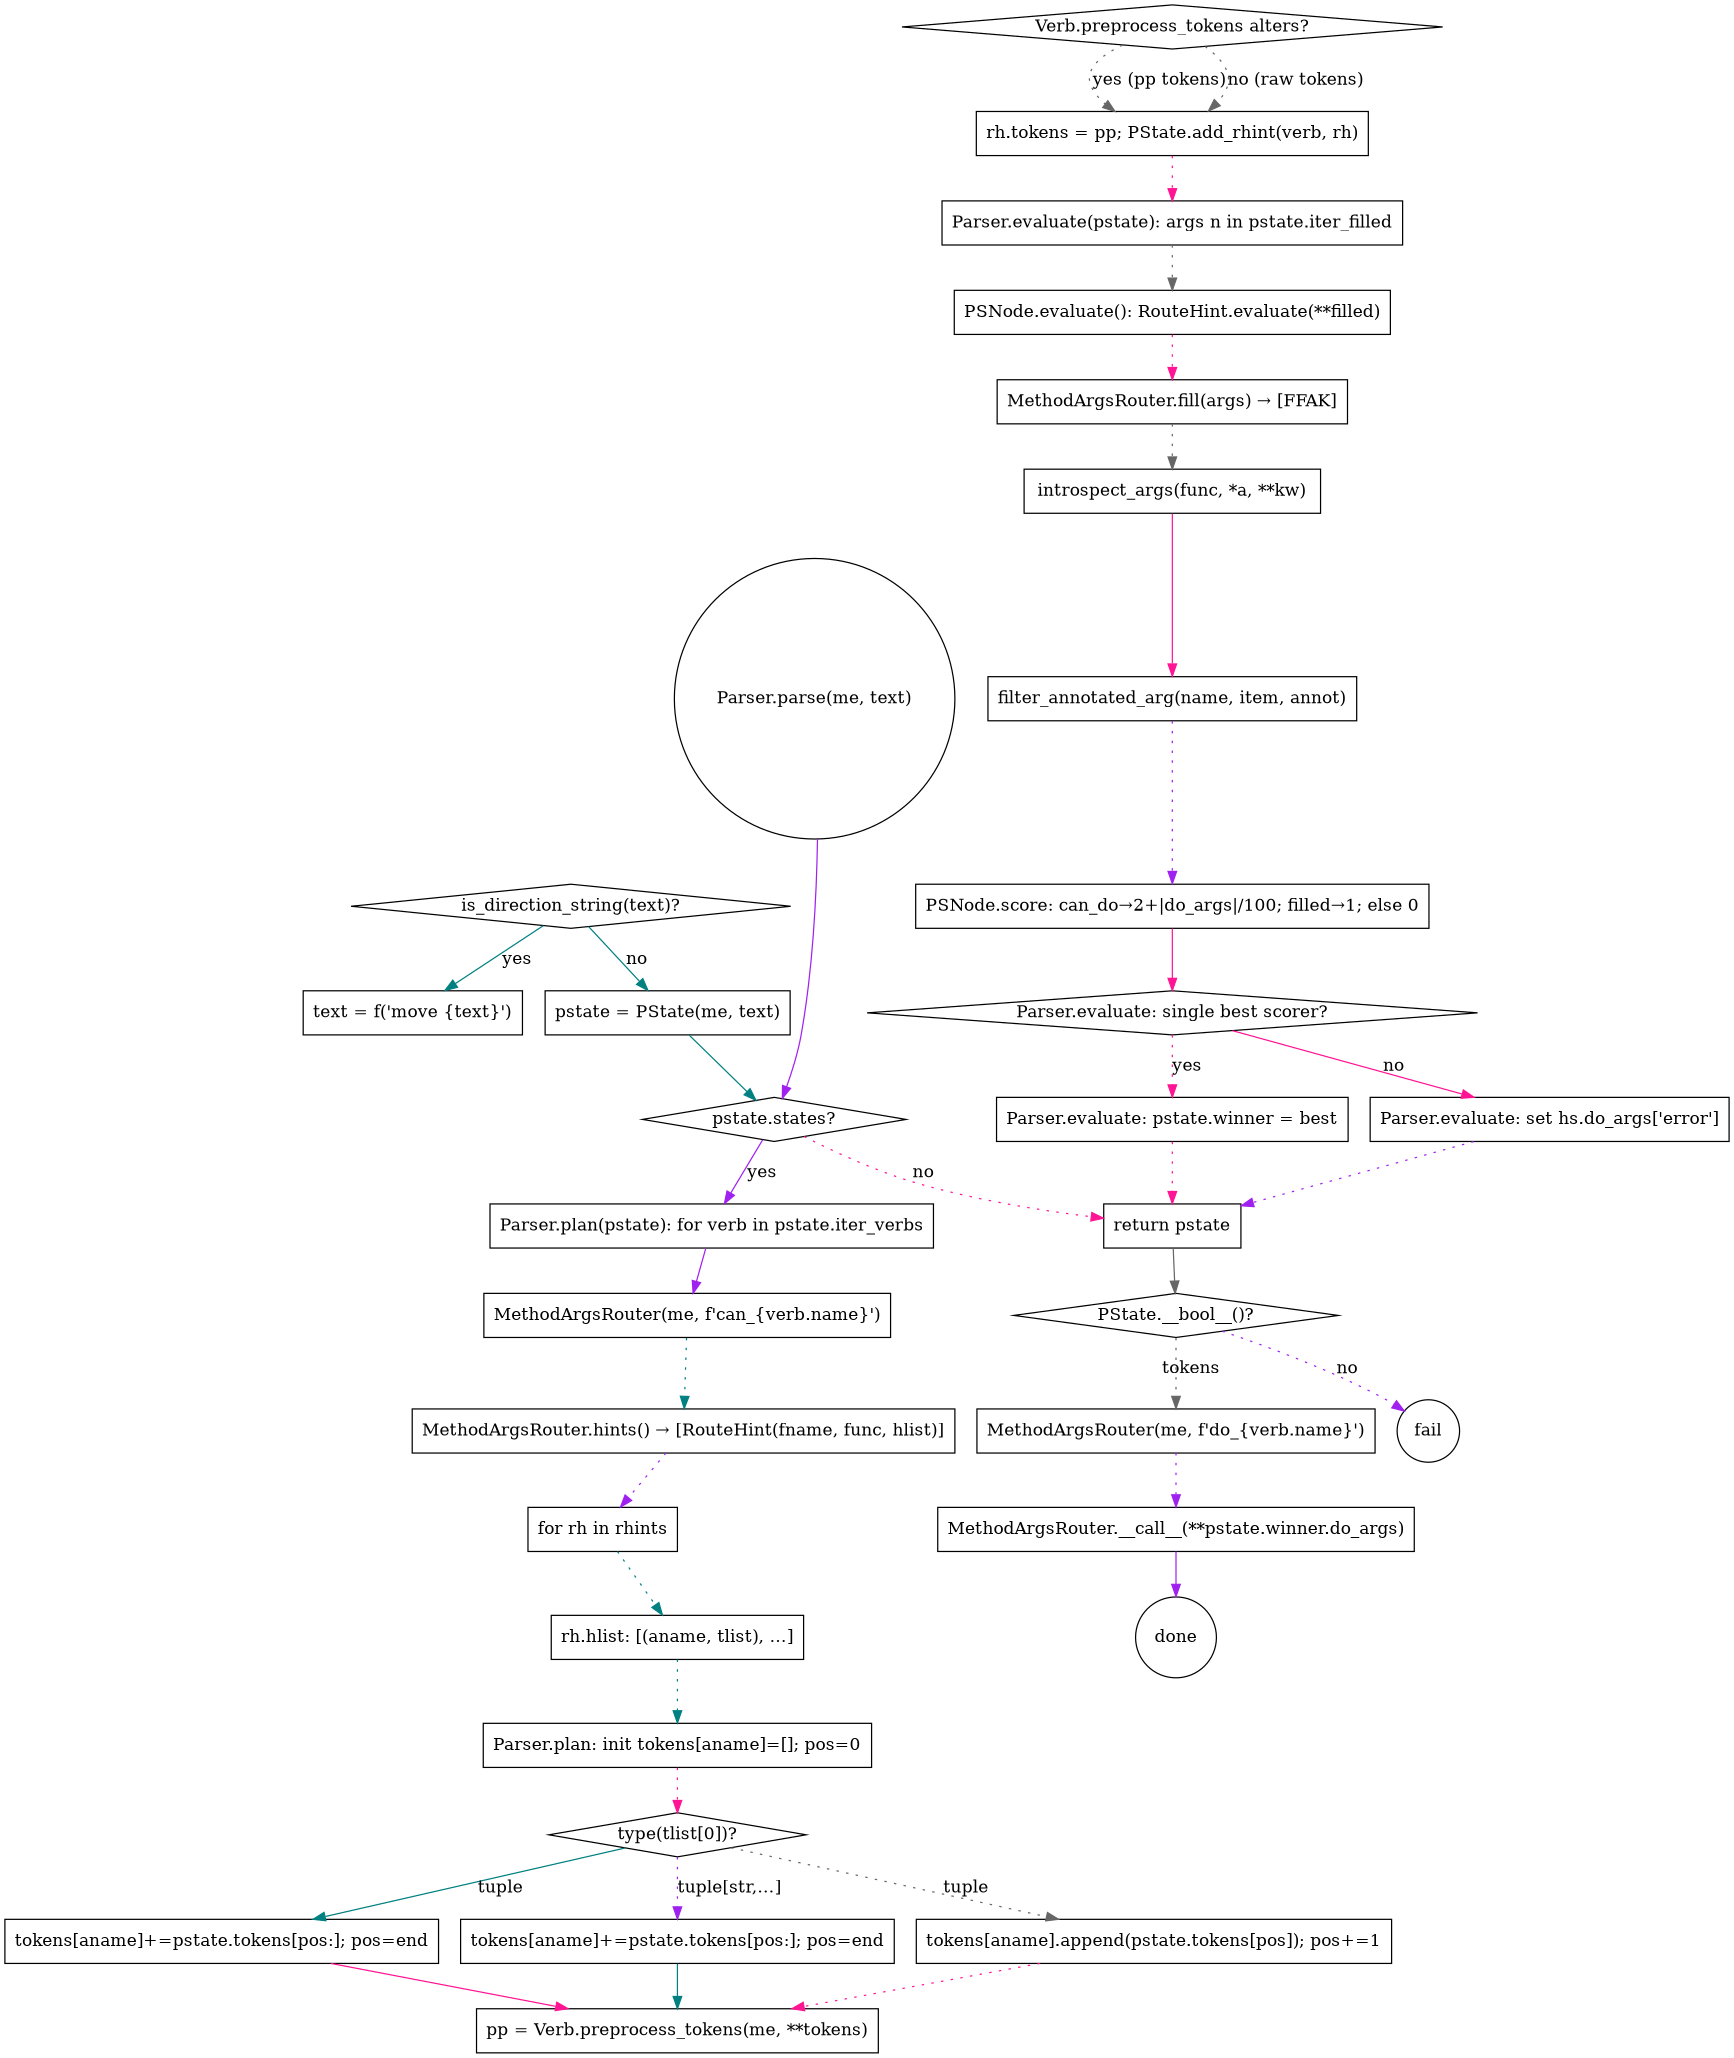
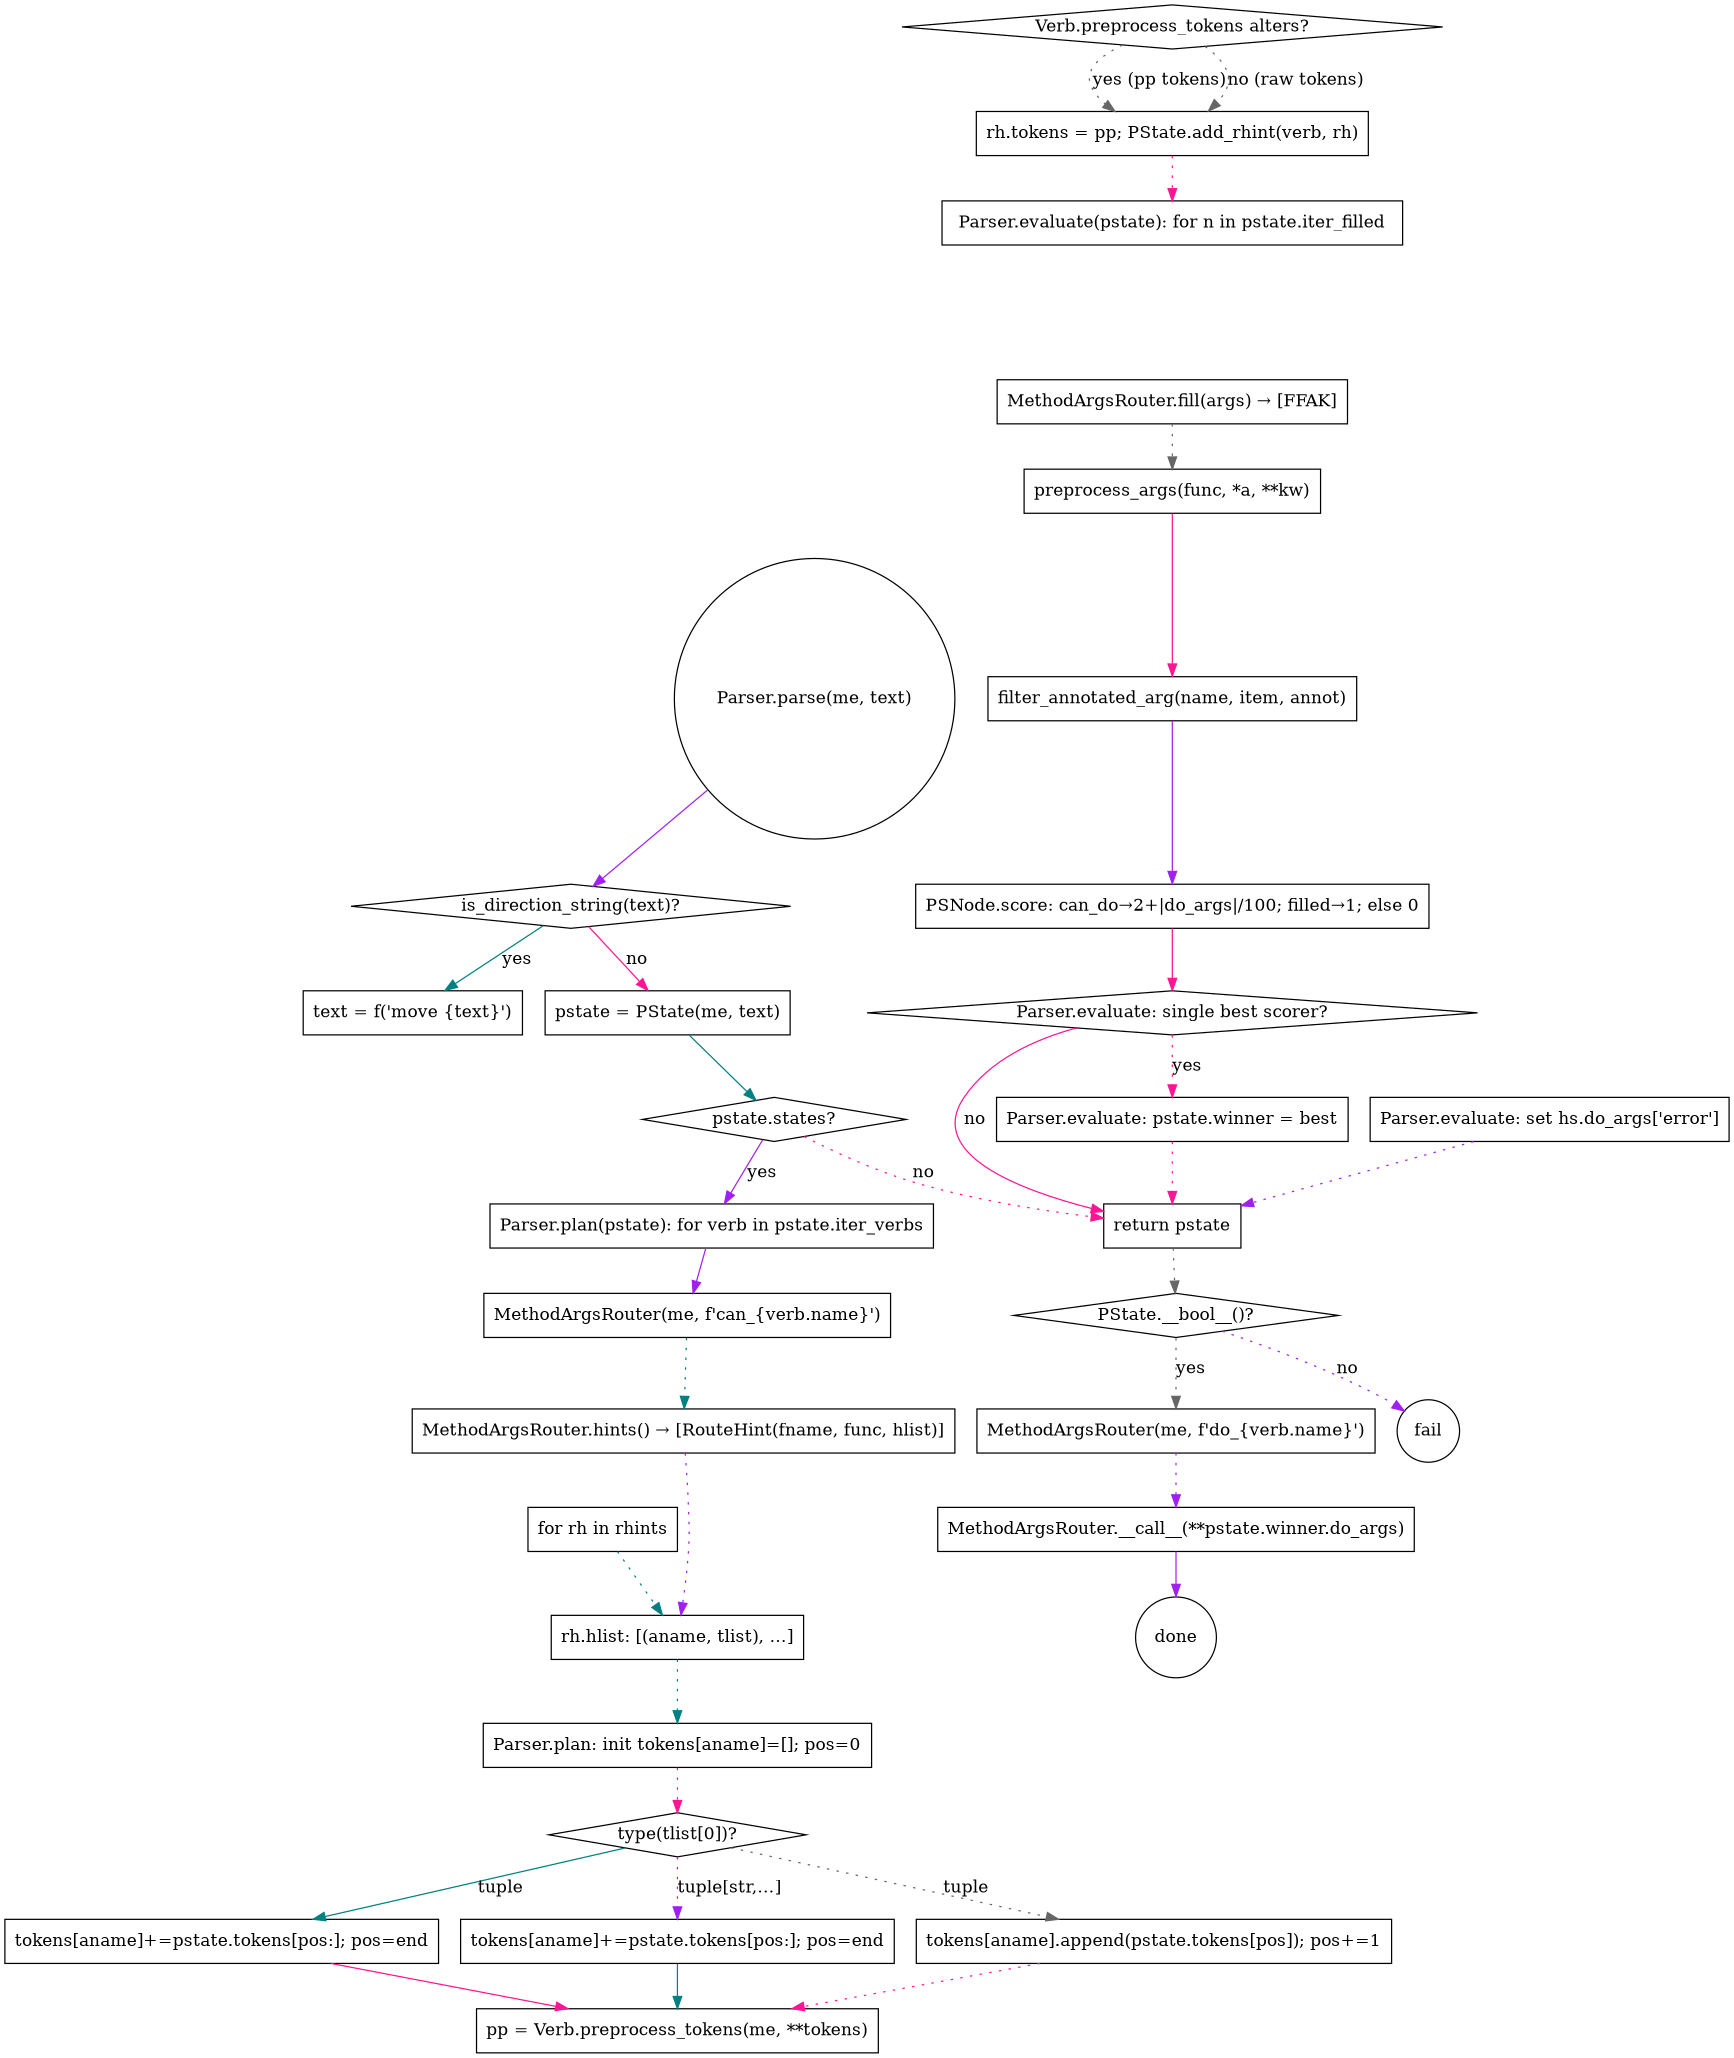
(1172, 223) -> (1172, 223)
(1172, 312) -> none
(1172, 491) -> (1172, 491)
(1172, 796) -> (1172, 796)
(614, 954) -> (614, 954)
(811, 964) -> (655, 834)
(1347, 1062) -> (957, 1127)
(1174, 1265) -> (1174, 1265)
(1191, 1369) -> (1191, 1369)
(647, 1475) -> (689, 1528)
